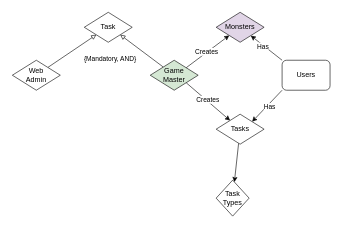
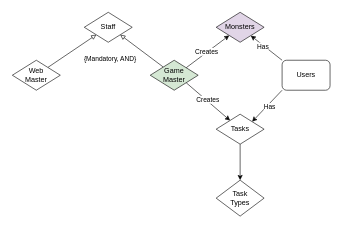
(108, 27) -> (108, 27)
(36, 75) -> (36, 75)
(233, 198) -> (240, 198)
